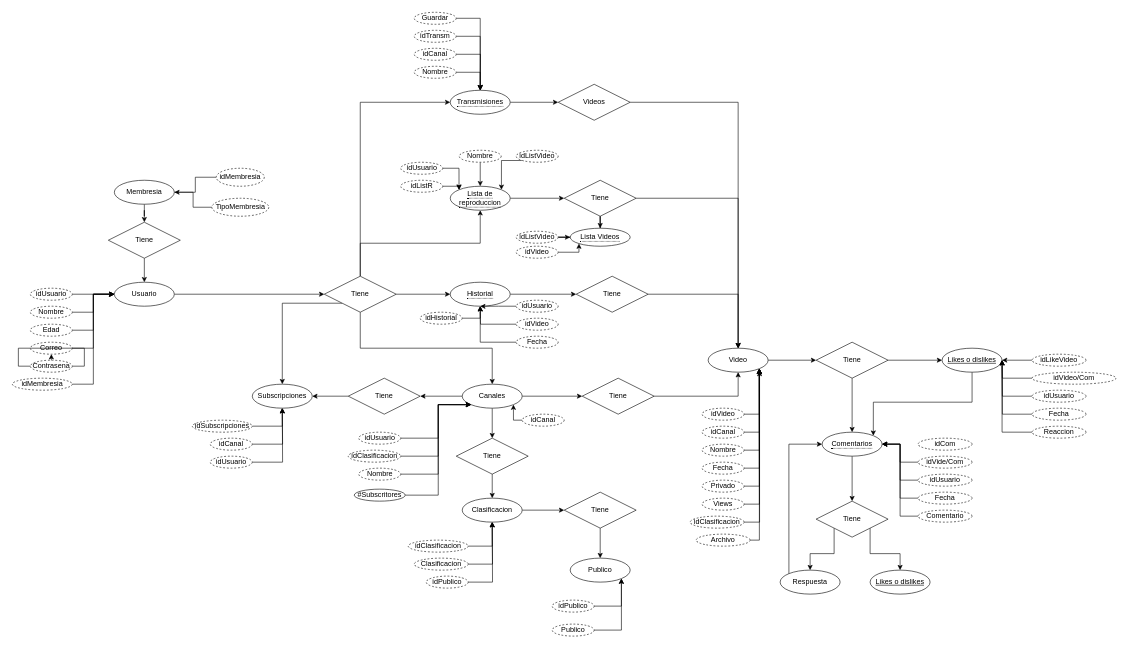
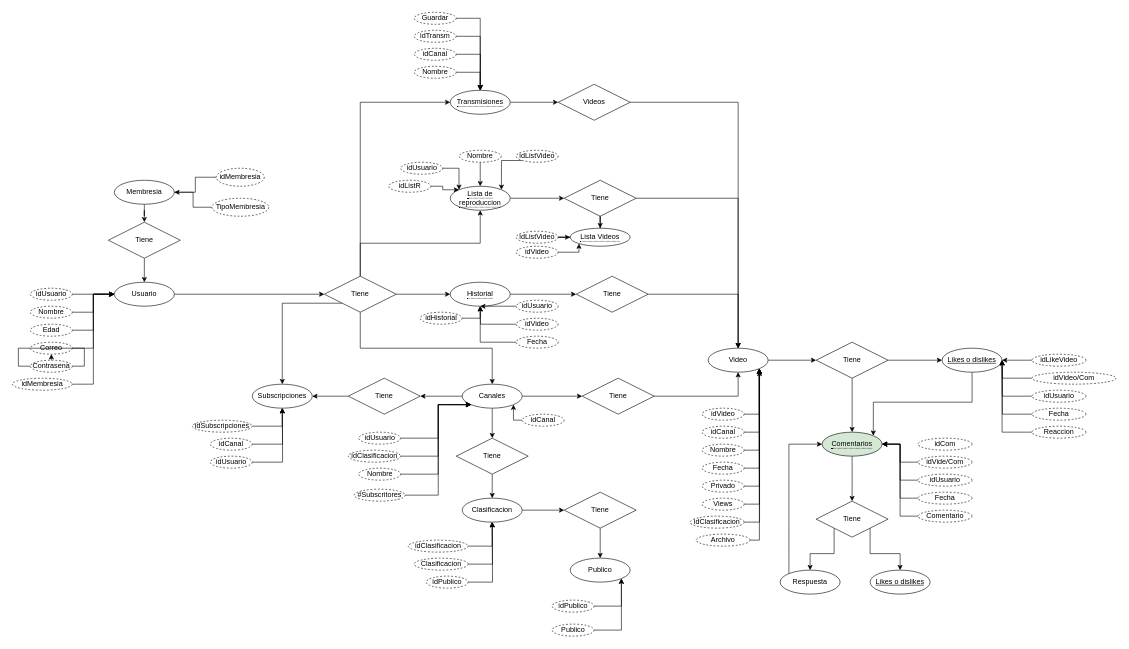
(422, 186) -> (410, 186)
(852, 444) -> (852, 444)
(380, 495) -> (380, 495)
